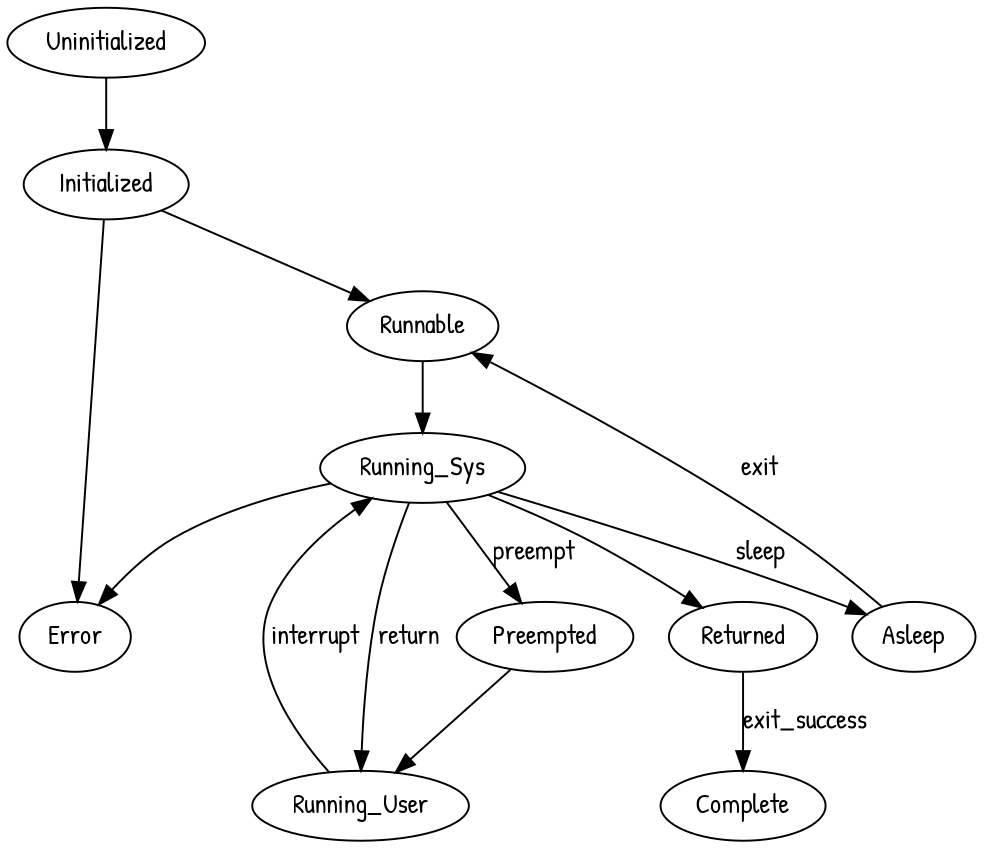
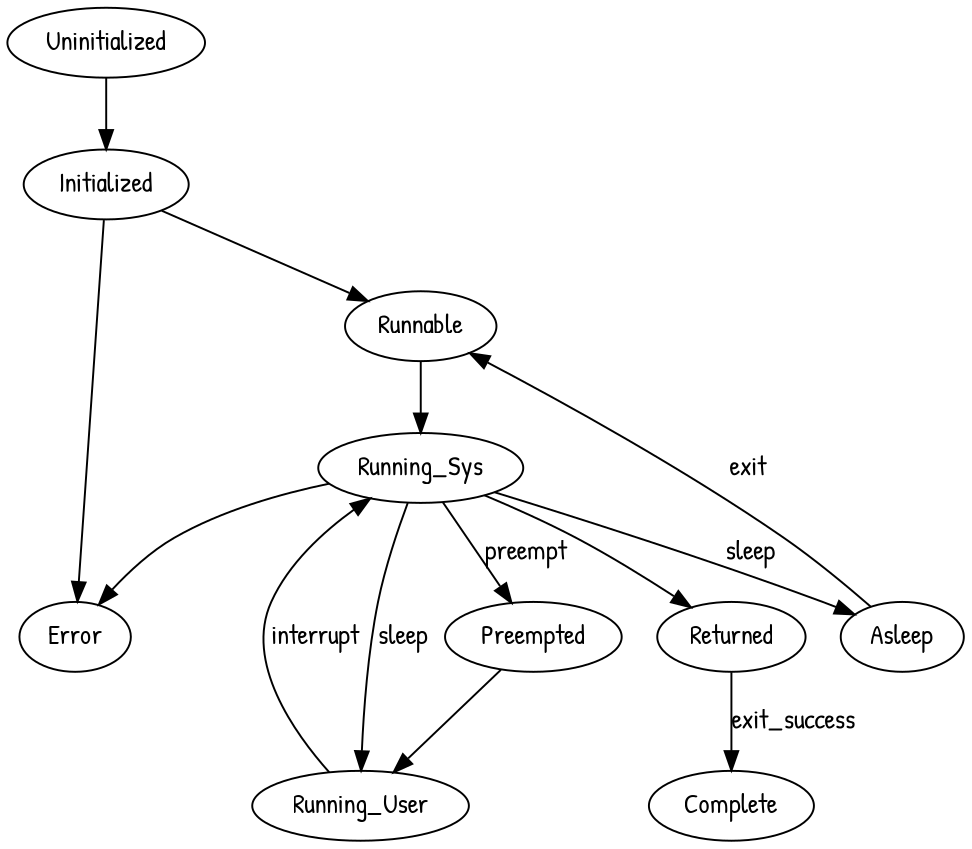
(409, 637) -> (403, 637)
